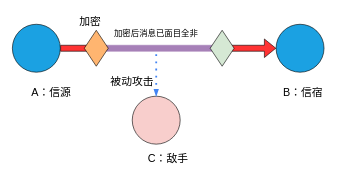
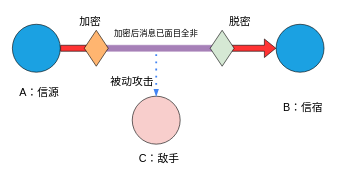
none -> (240, 21)
(51, 93) -> (39, 93)
(303, 93) -> (303, 108)
(168, 159) -> (159, 159)
